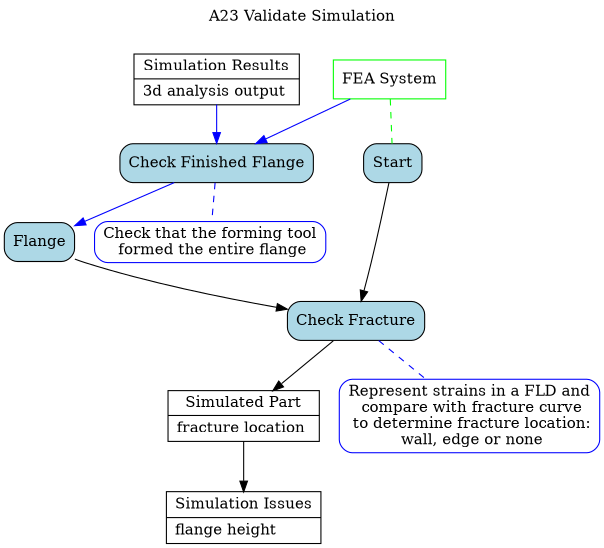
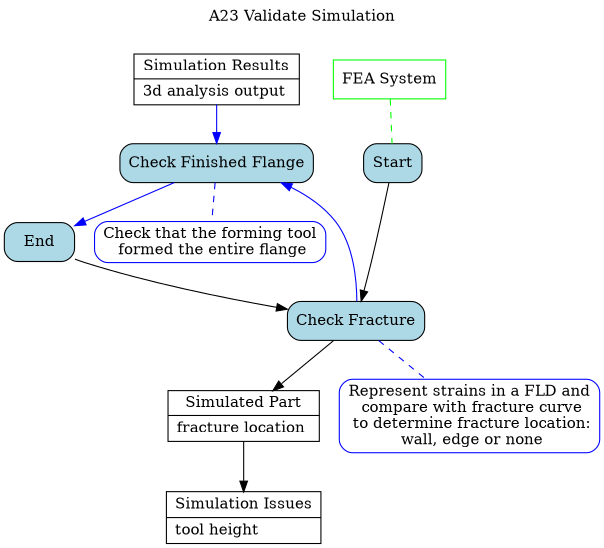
(308, 119) -> (343, 233)
(39, 242) -> (39, 242)
(229, 530) -> (219, 530)
